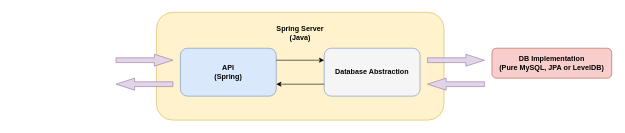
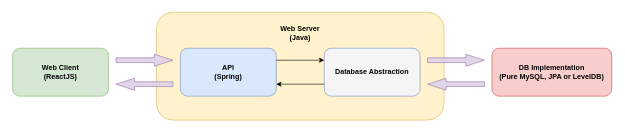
(300, 33) -> (300, 33)
(552, 63) -> (552, 72)
none -> (60, 72)
